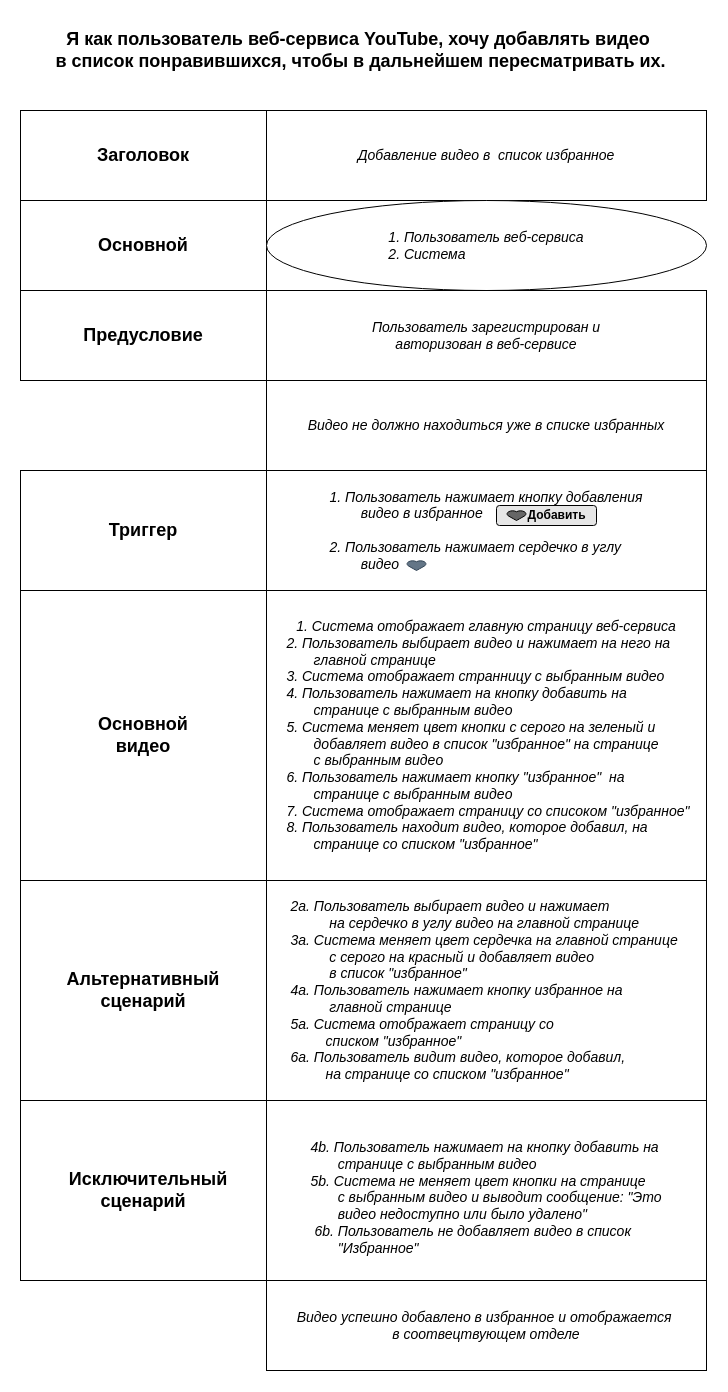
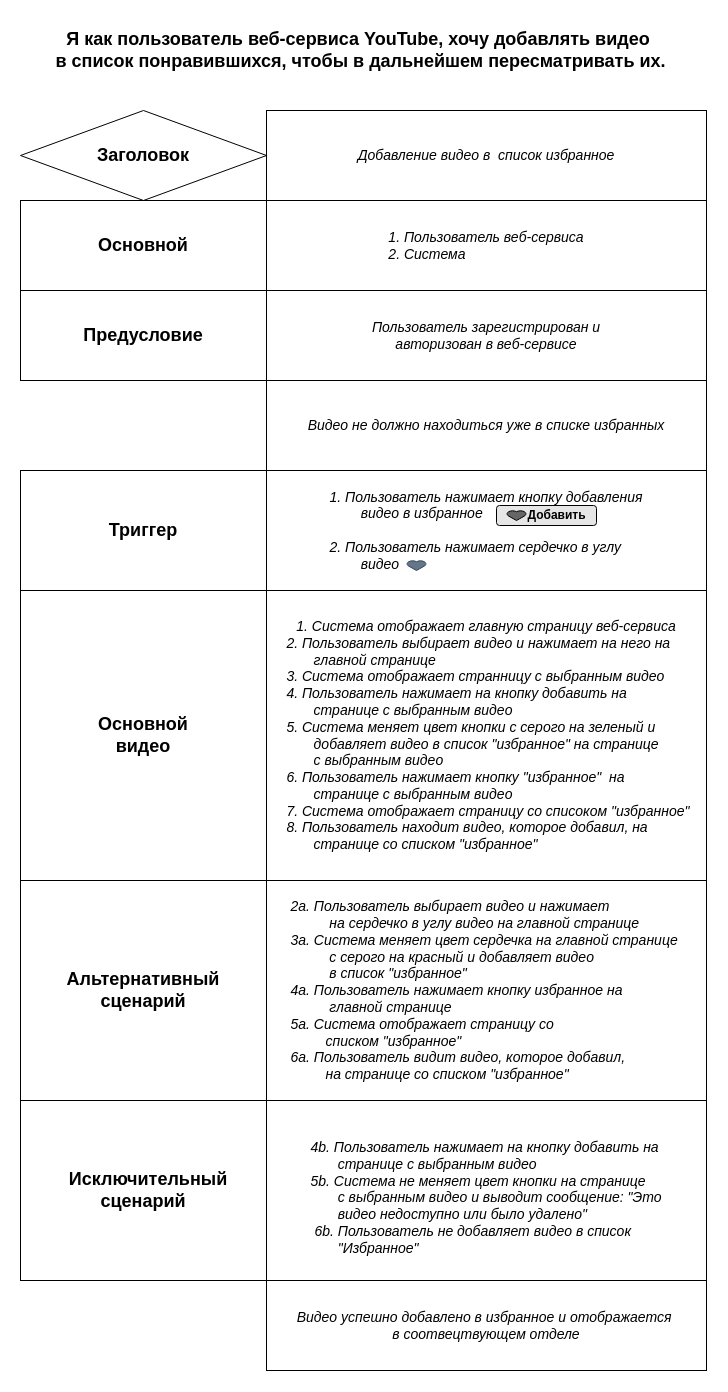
(144, 156) -> (144, 156)
(487, 246) -> (487, 246)
